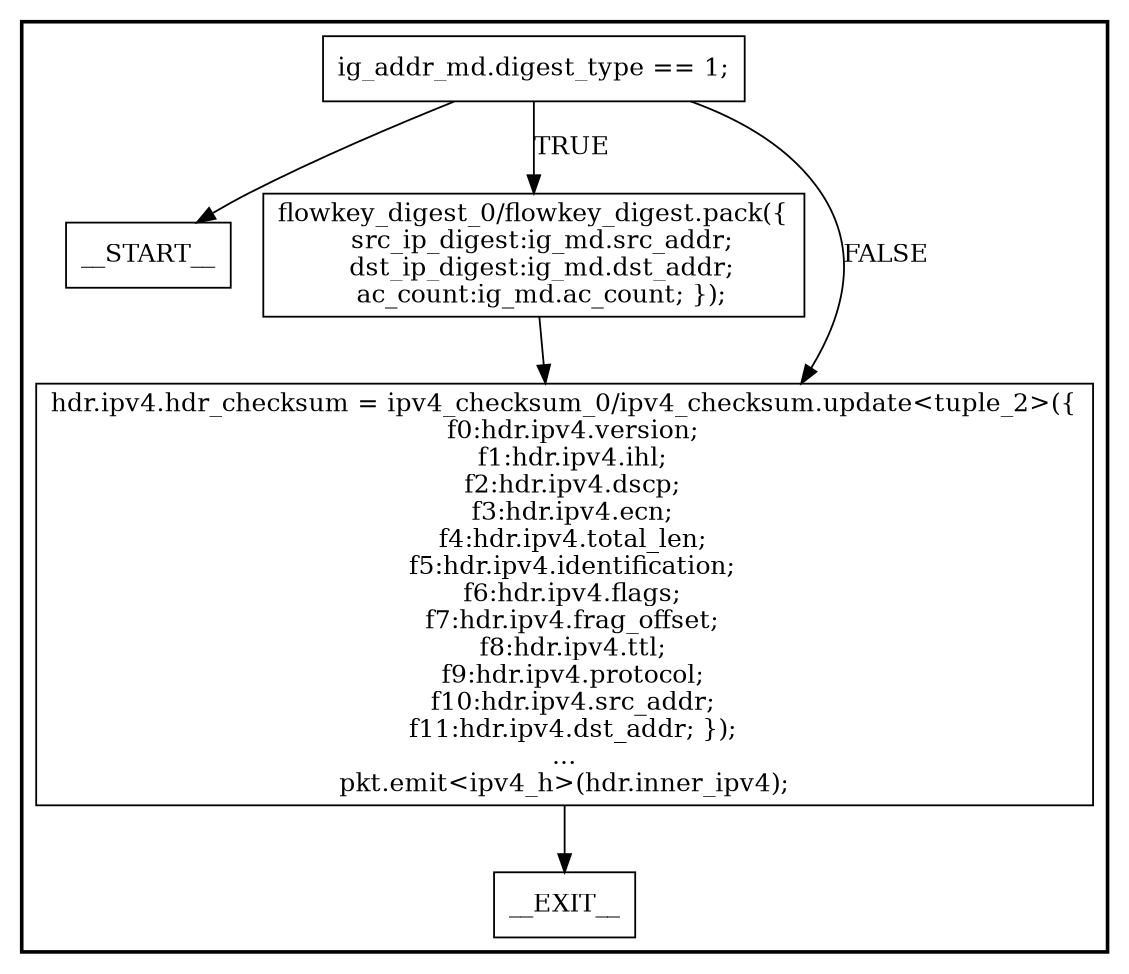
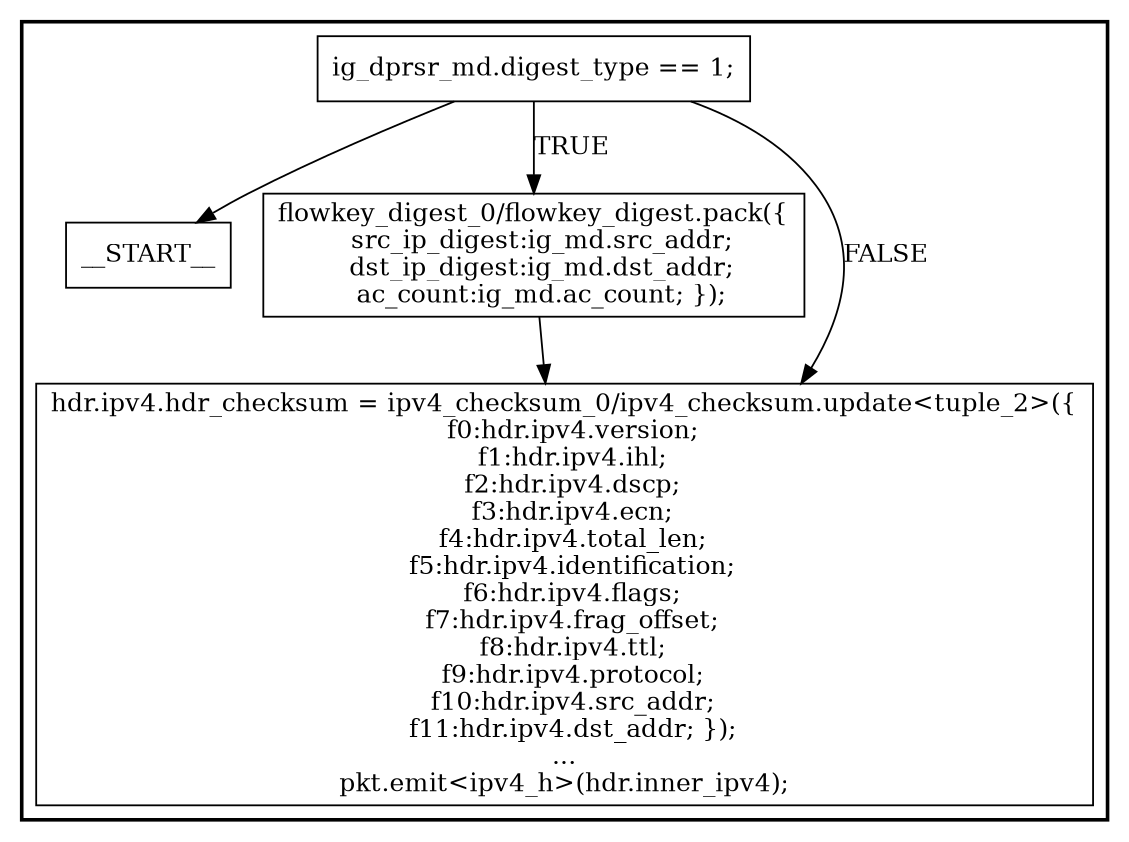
(534, 69) -> (534, 69)
(565, 905) -> none
